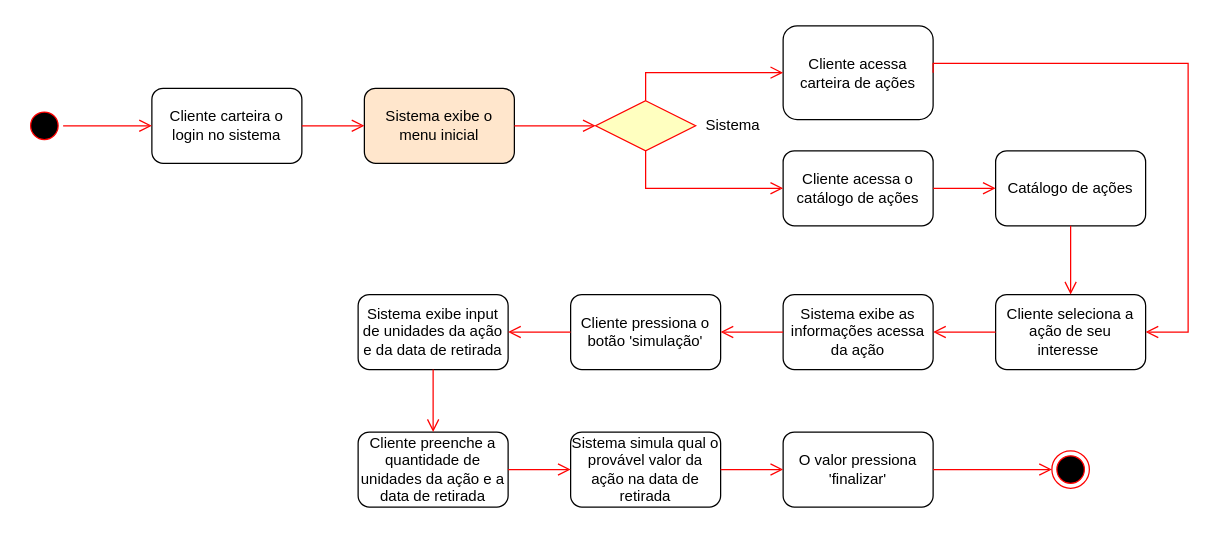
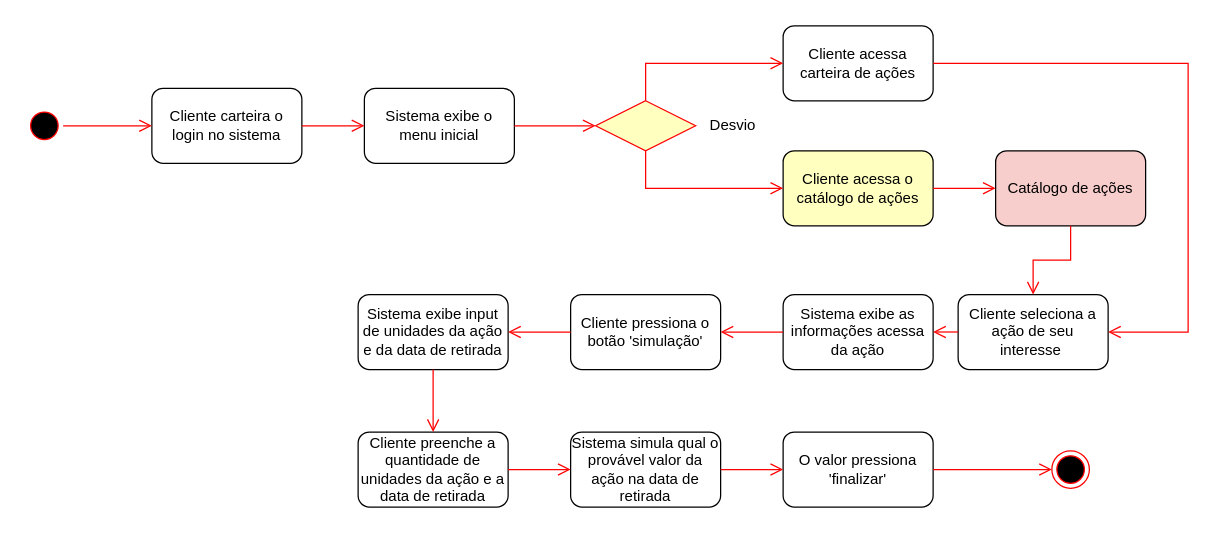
(858, 73) -> (858, 63)
(439, 126) -> (439, 126)
(733, 126) -> (733, 126)
(858, 188) -> (858, 188)
(1071, 188) -> (1071, 188)
(1071, 332) -> (1033, 332)
